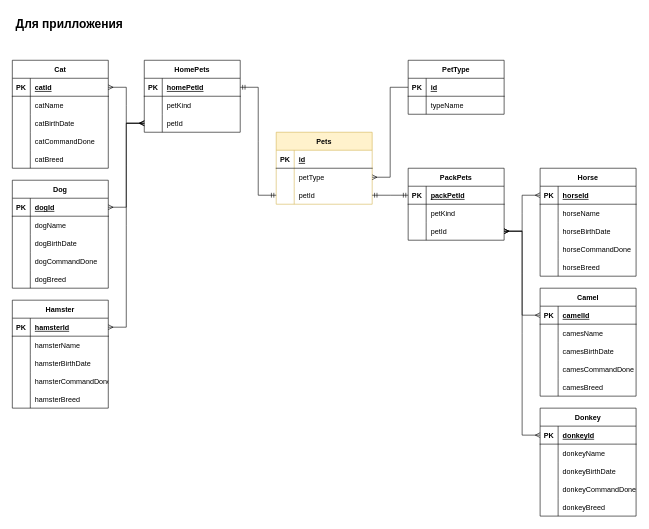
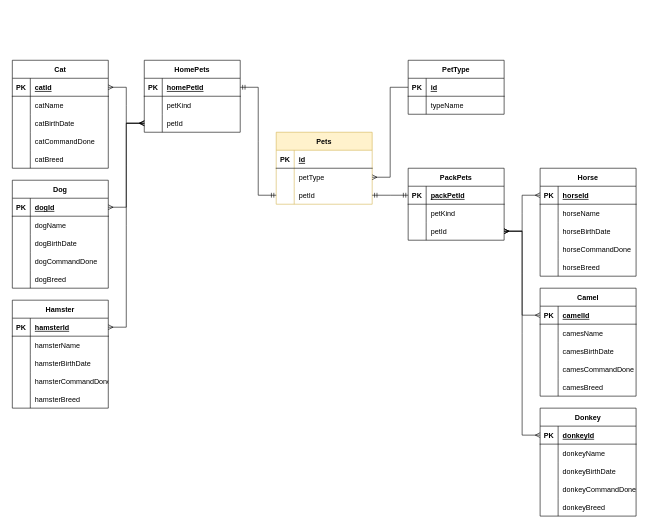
(72, 24) -> none
